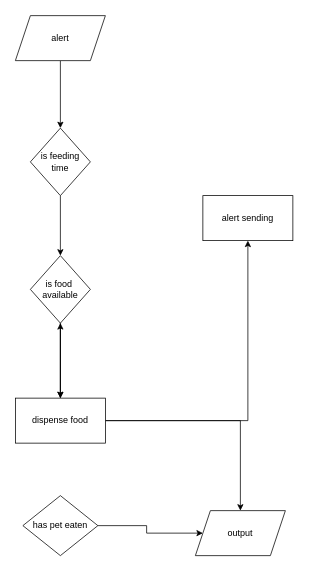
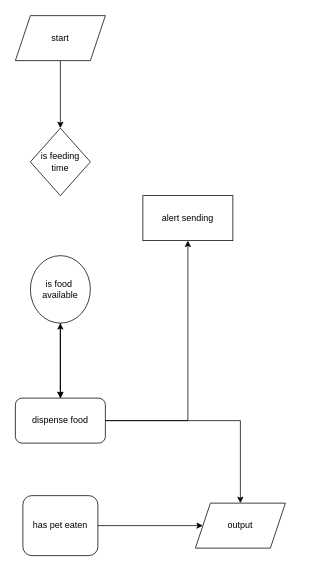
(60, 38) -> (60, 38)
(248, 218) -> (188, 218)
(60, 222) -> none
(60, 289) -> (60, 289)
(60, 420) -> (60, 420)
(60, 525) -> (60, 525)
(240, 533) -> (240, 525)
